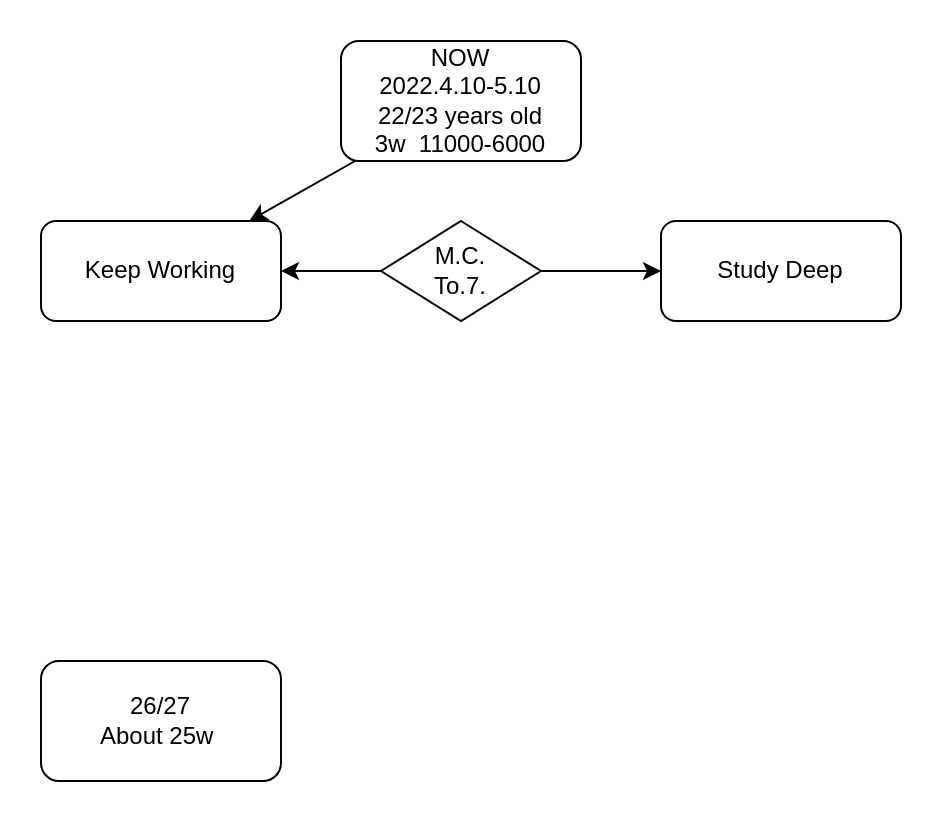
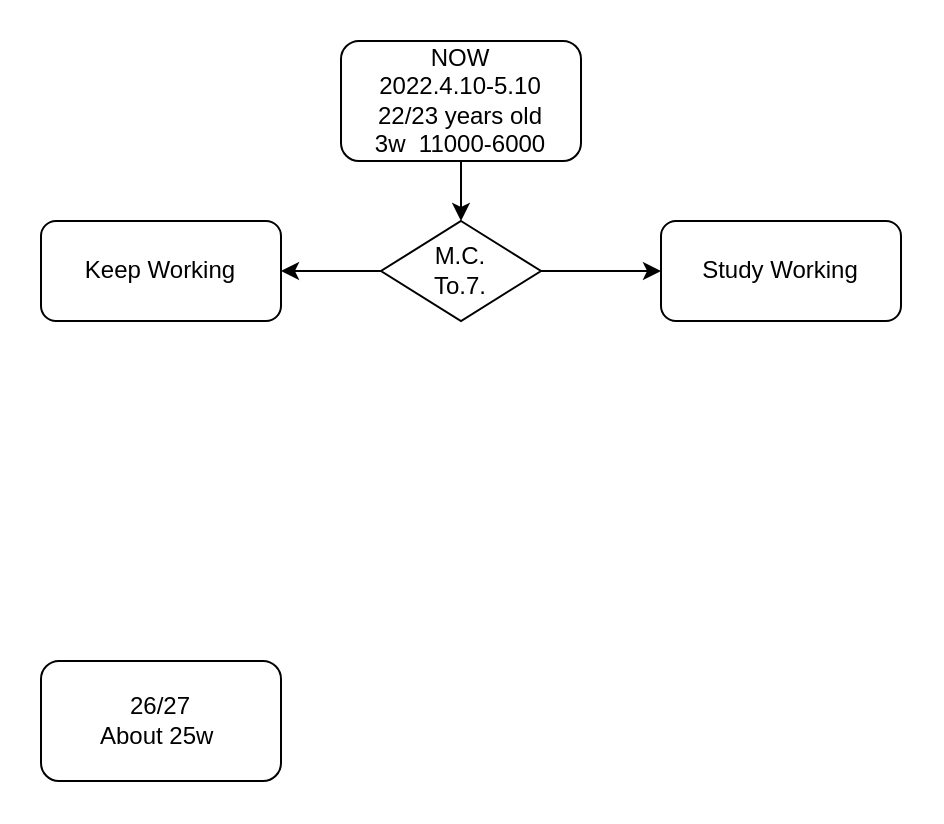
(308, 188) -> (461, 184)
(781, 271) -> (781, 271)
